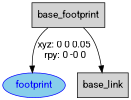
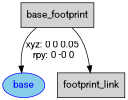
(34, 85) -> (24, 85)
(103, 85) -> (91, 85)
